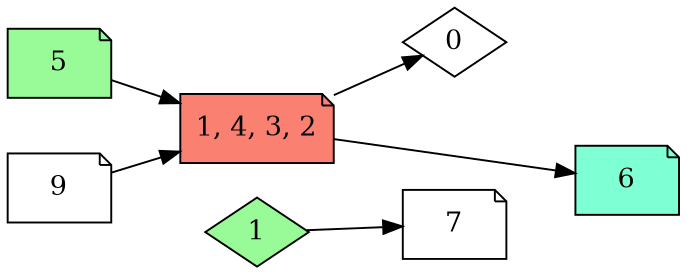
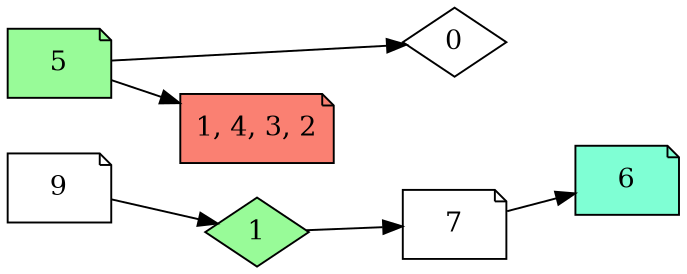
(369, 79) -> (249, 53)
(445, 155) -> (532, 205)
(136, 165) -> (155, 209)
